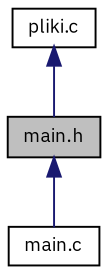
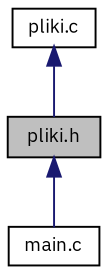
(54, 137) -> (54, 137)
